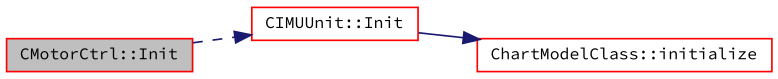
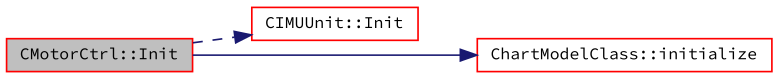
(441, 35) -> (326, 55)
